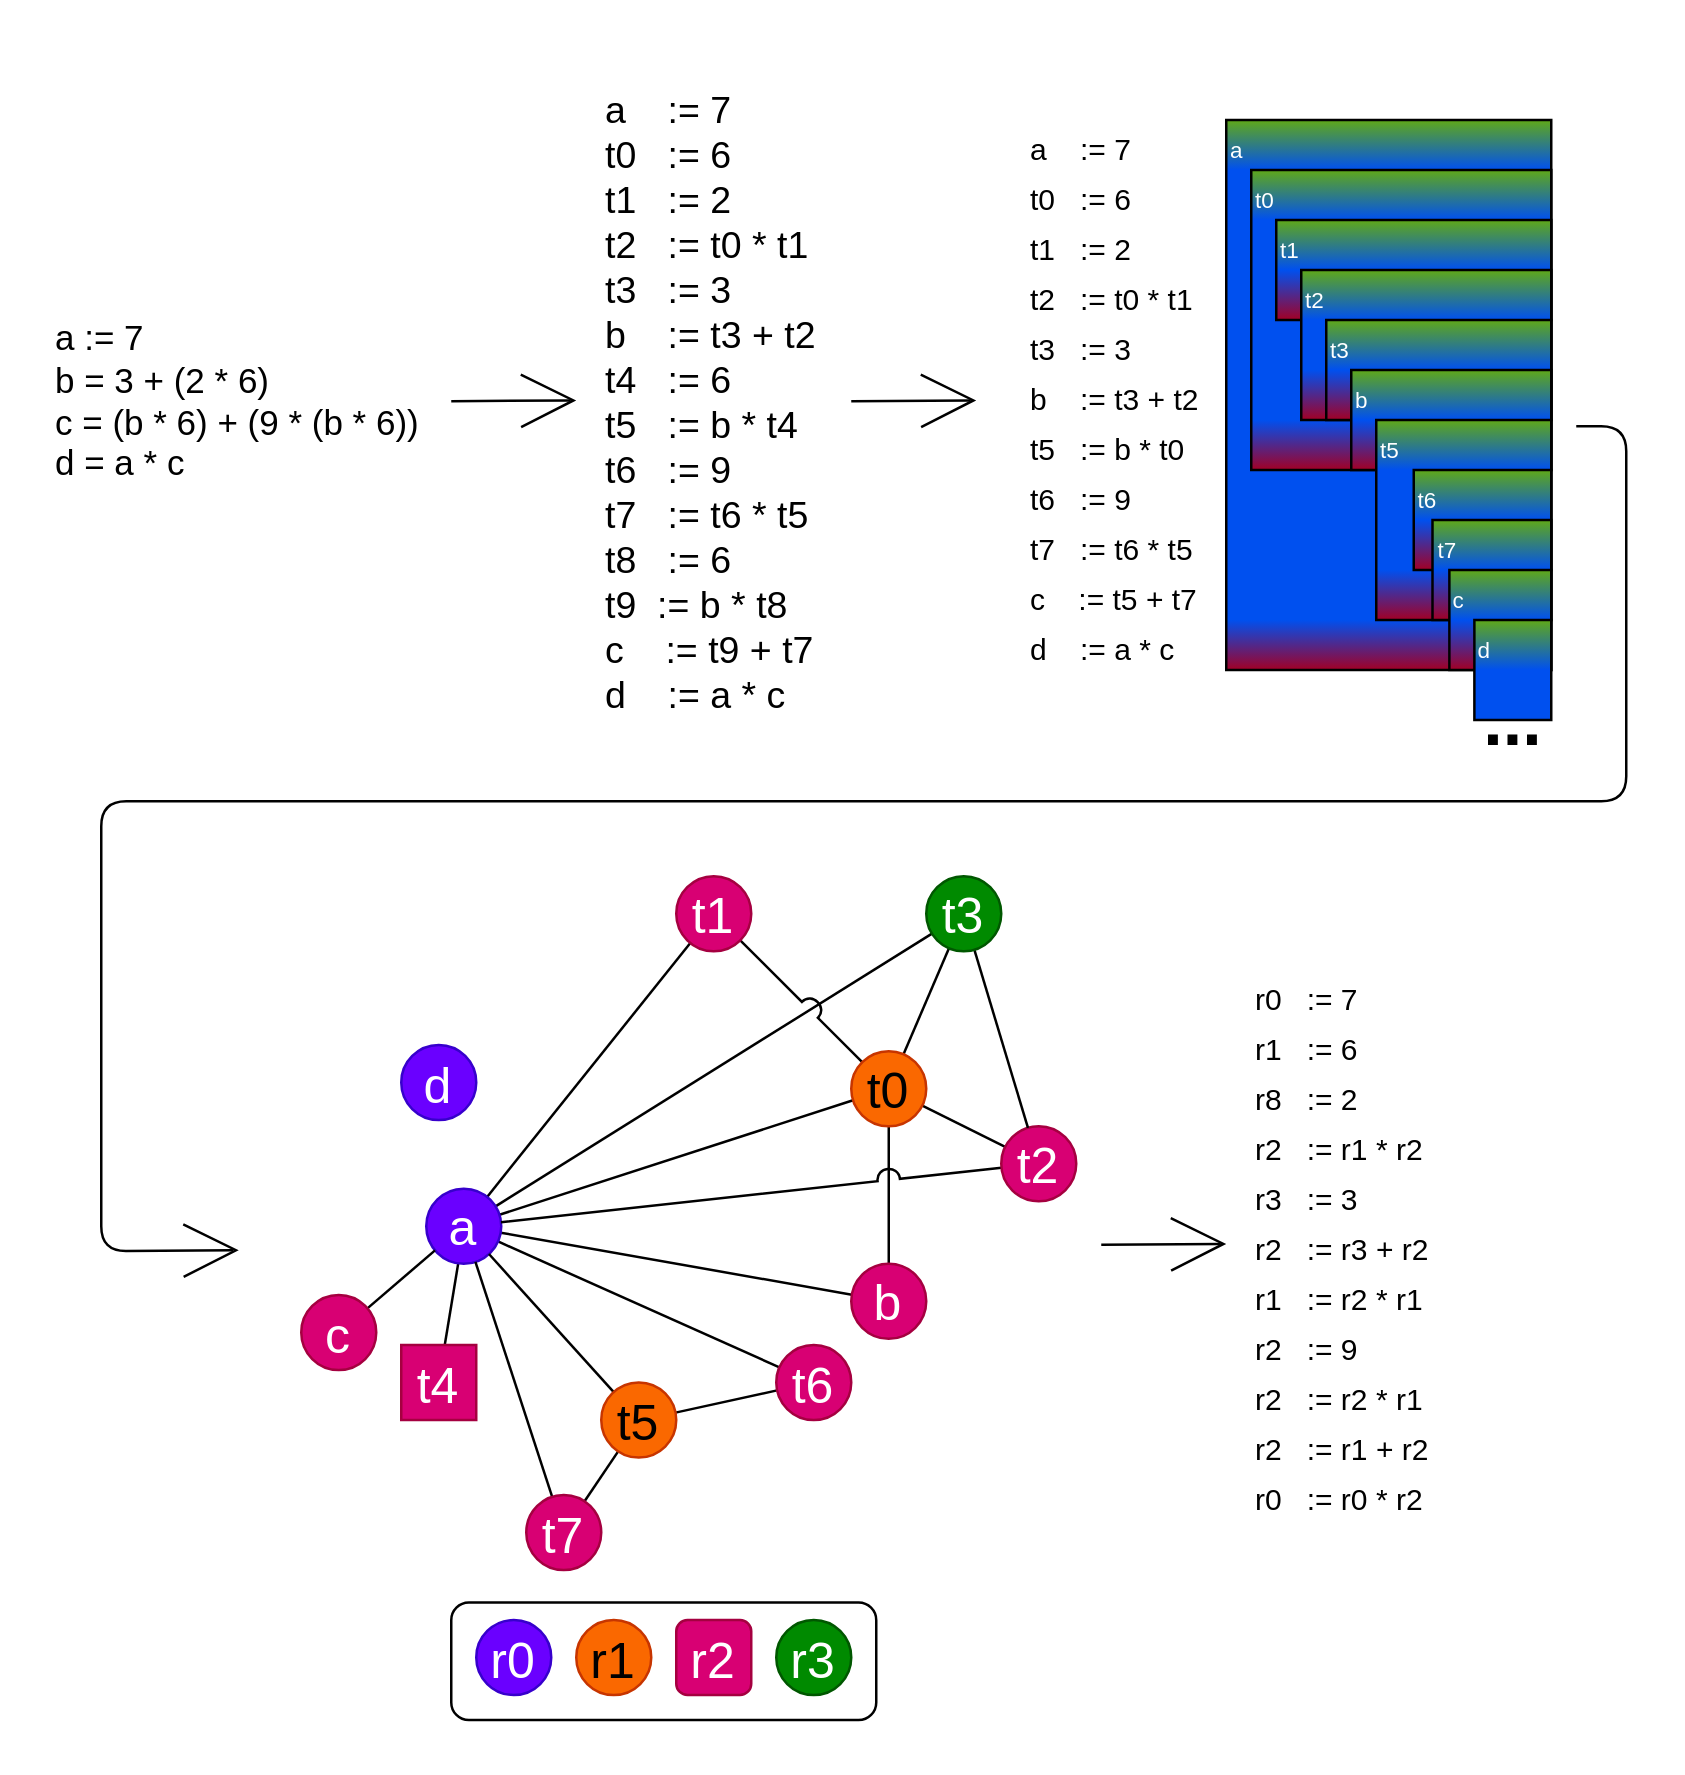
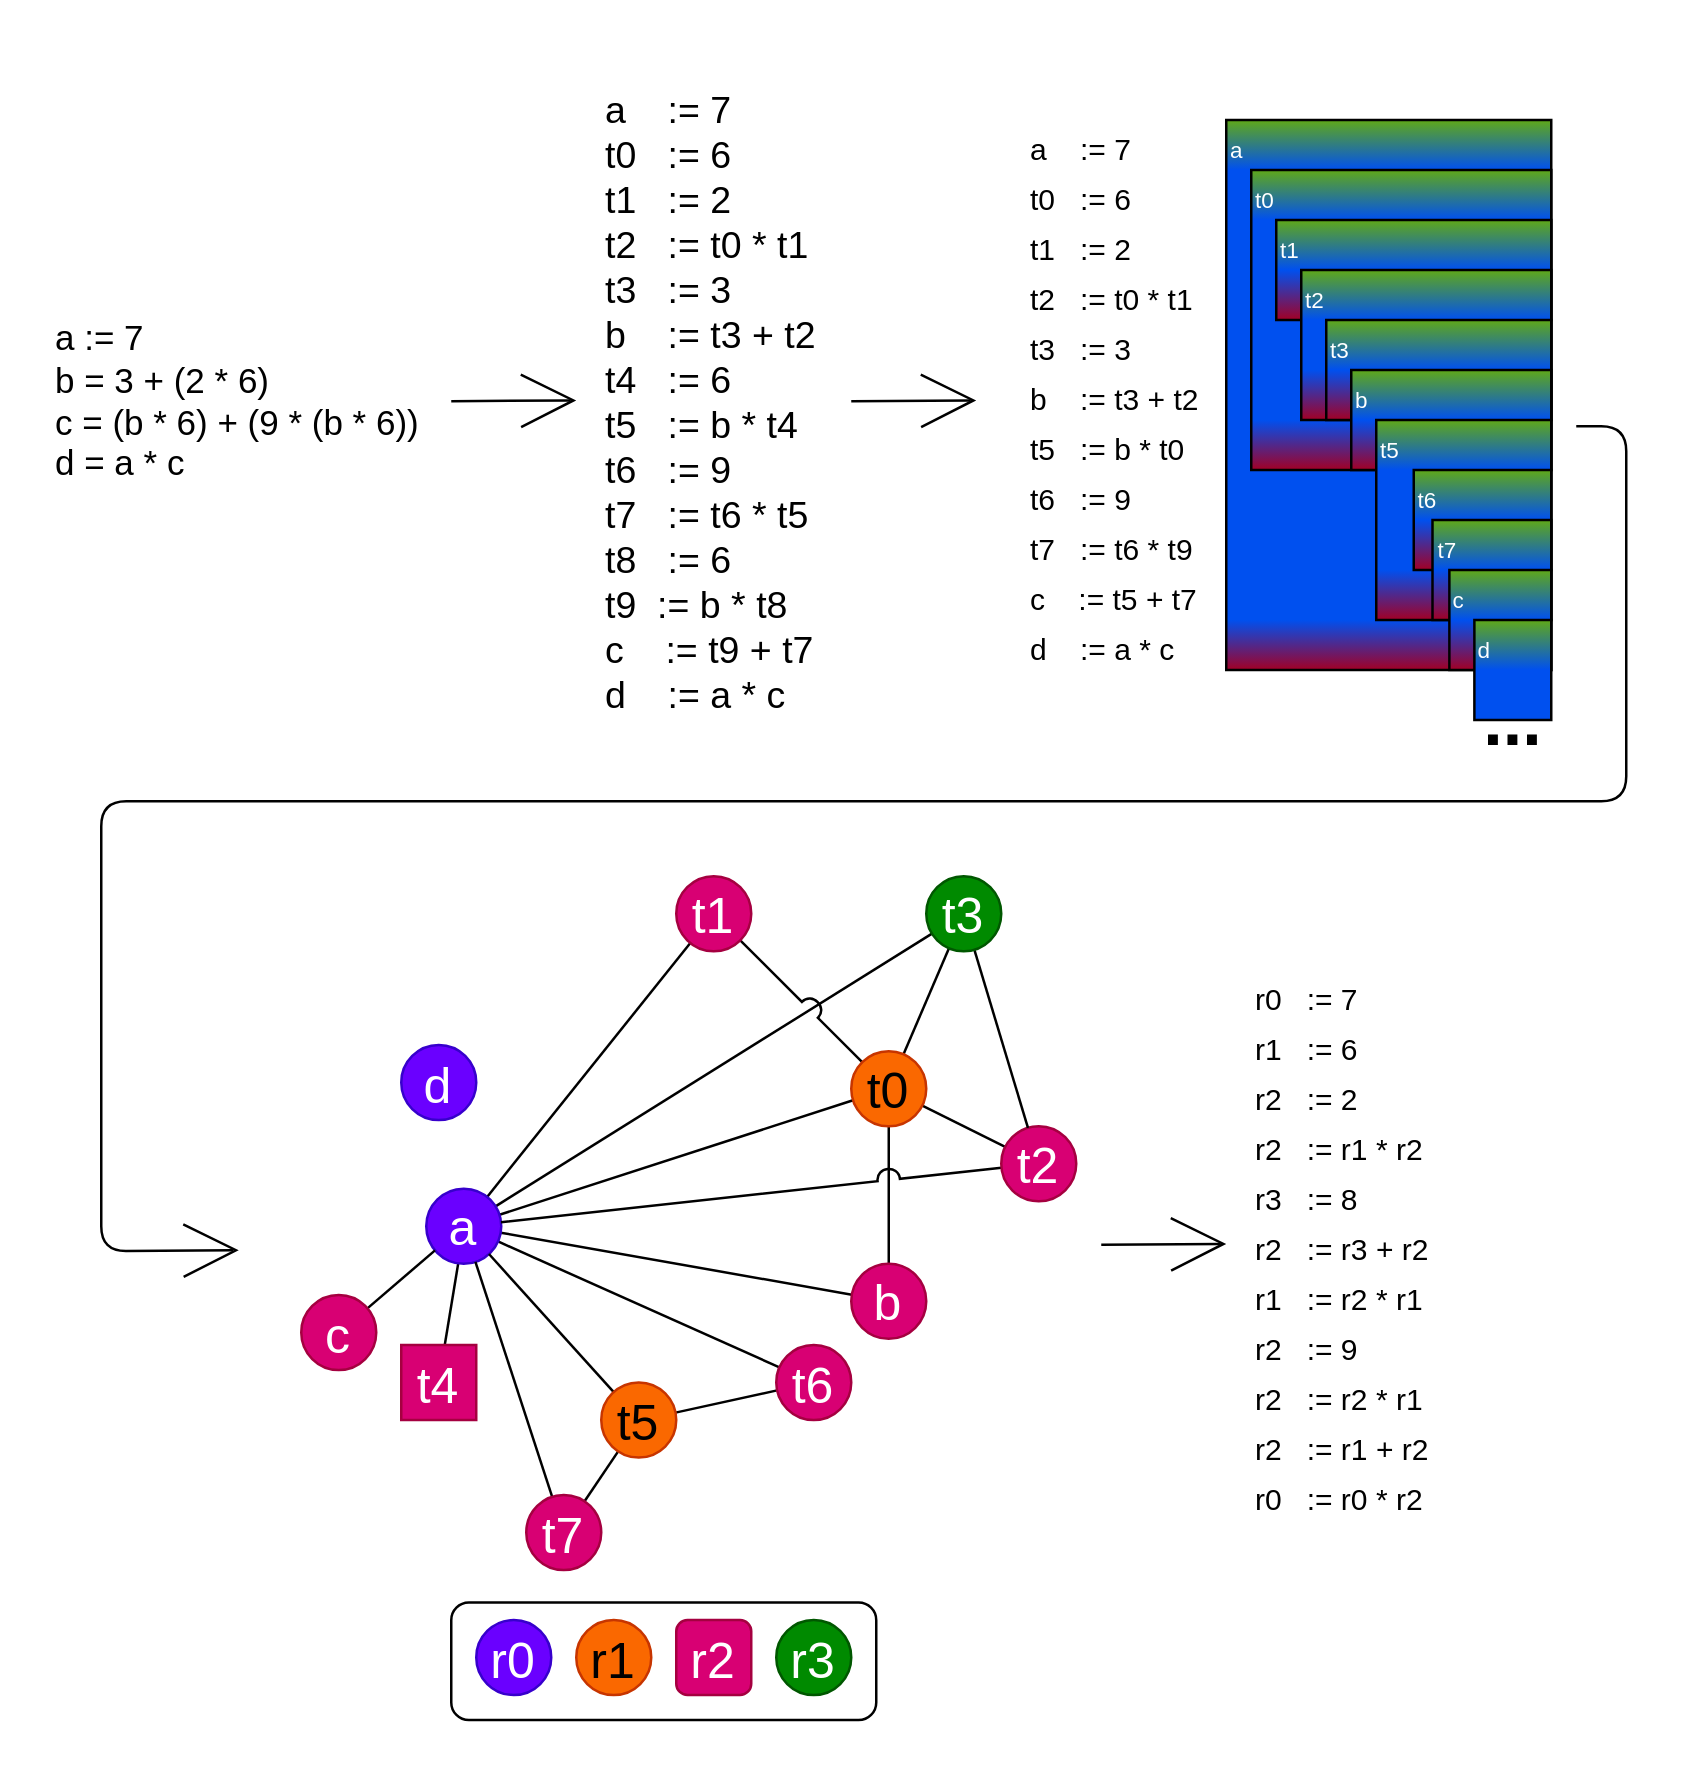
(1116, 546) -> (1116, 546)
(1336, 1096) -> (1336, 1096)
(1336, 1196) -> (1336, 1196)
